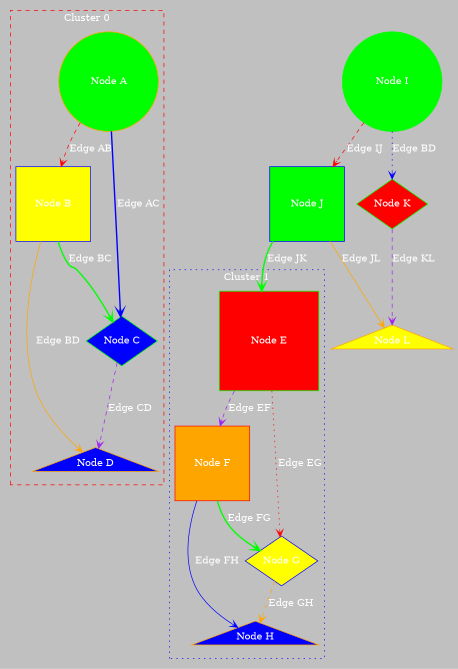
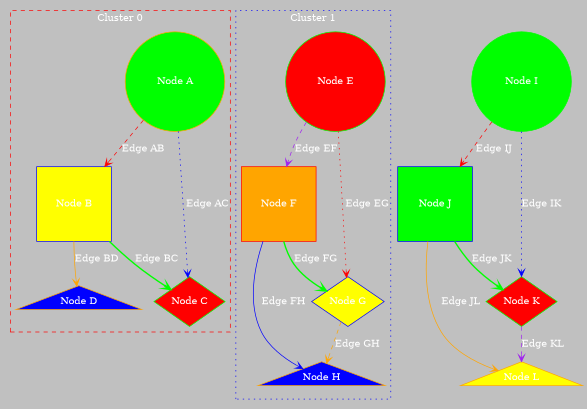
(414, 149) -> (542, 204)
(116, 220) -> (183, 201)
(265, 262) -> (473, 266)
(122, 341) -> (190, 302)
(269, 341) -> (335, 82)
(109, 402) -> none
